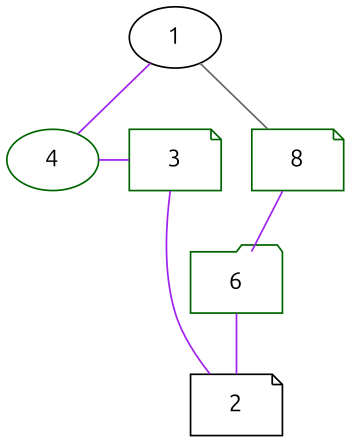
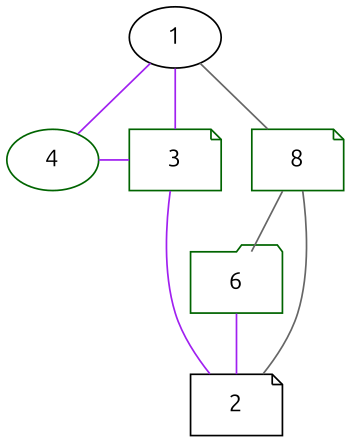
none -> (175, 99)
(267, 221) -> (267, 221)
none -> (303, 287)
